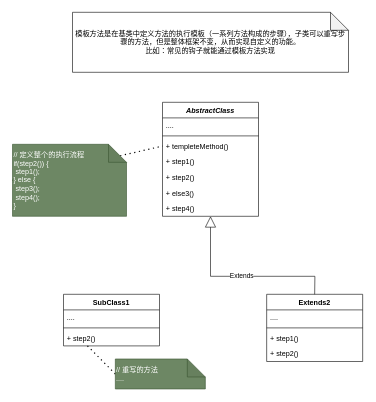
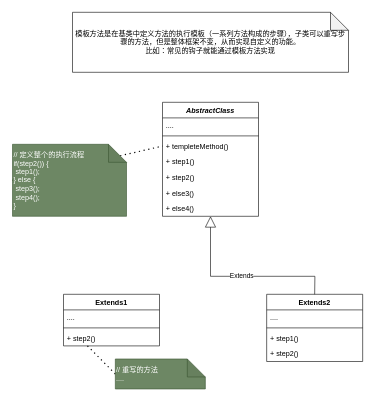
(183, 209) -> (182, 209)
(111, 302) -> (111, 302)
